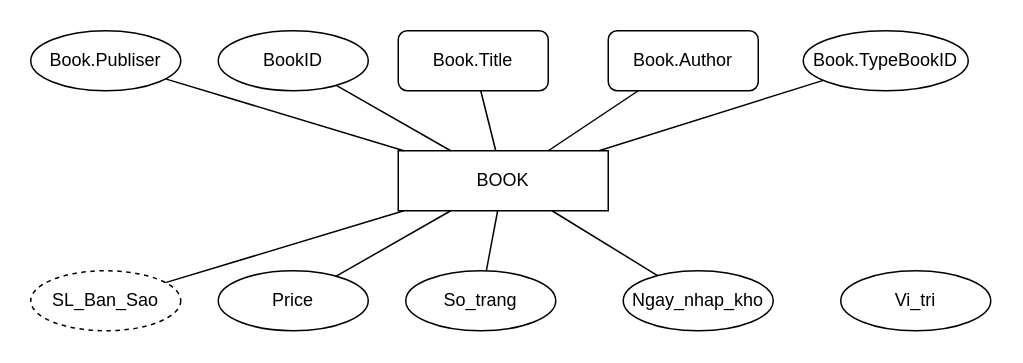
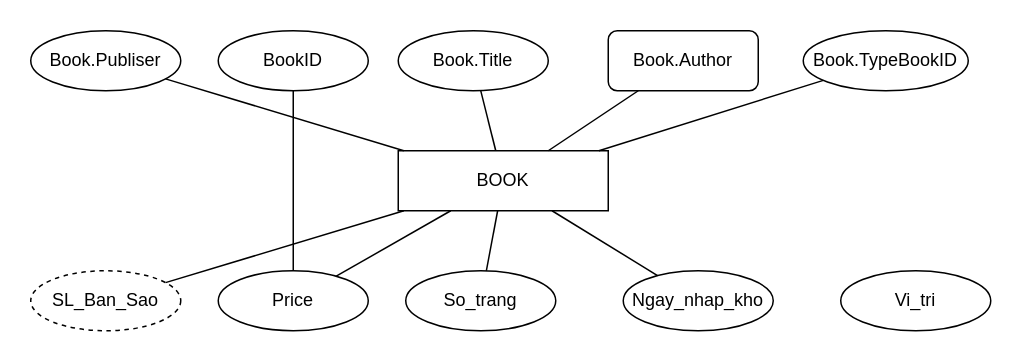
(473, 61) -> (473, 61)
(393, 118) -> (293, 181)
